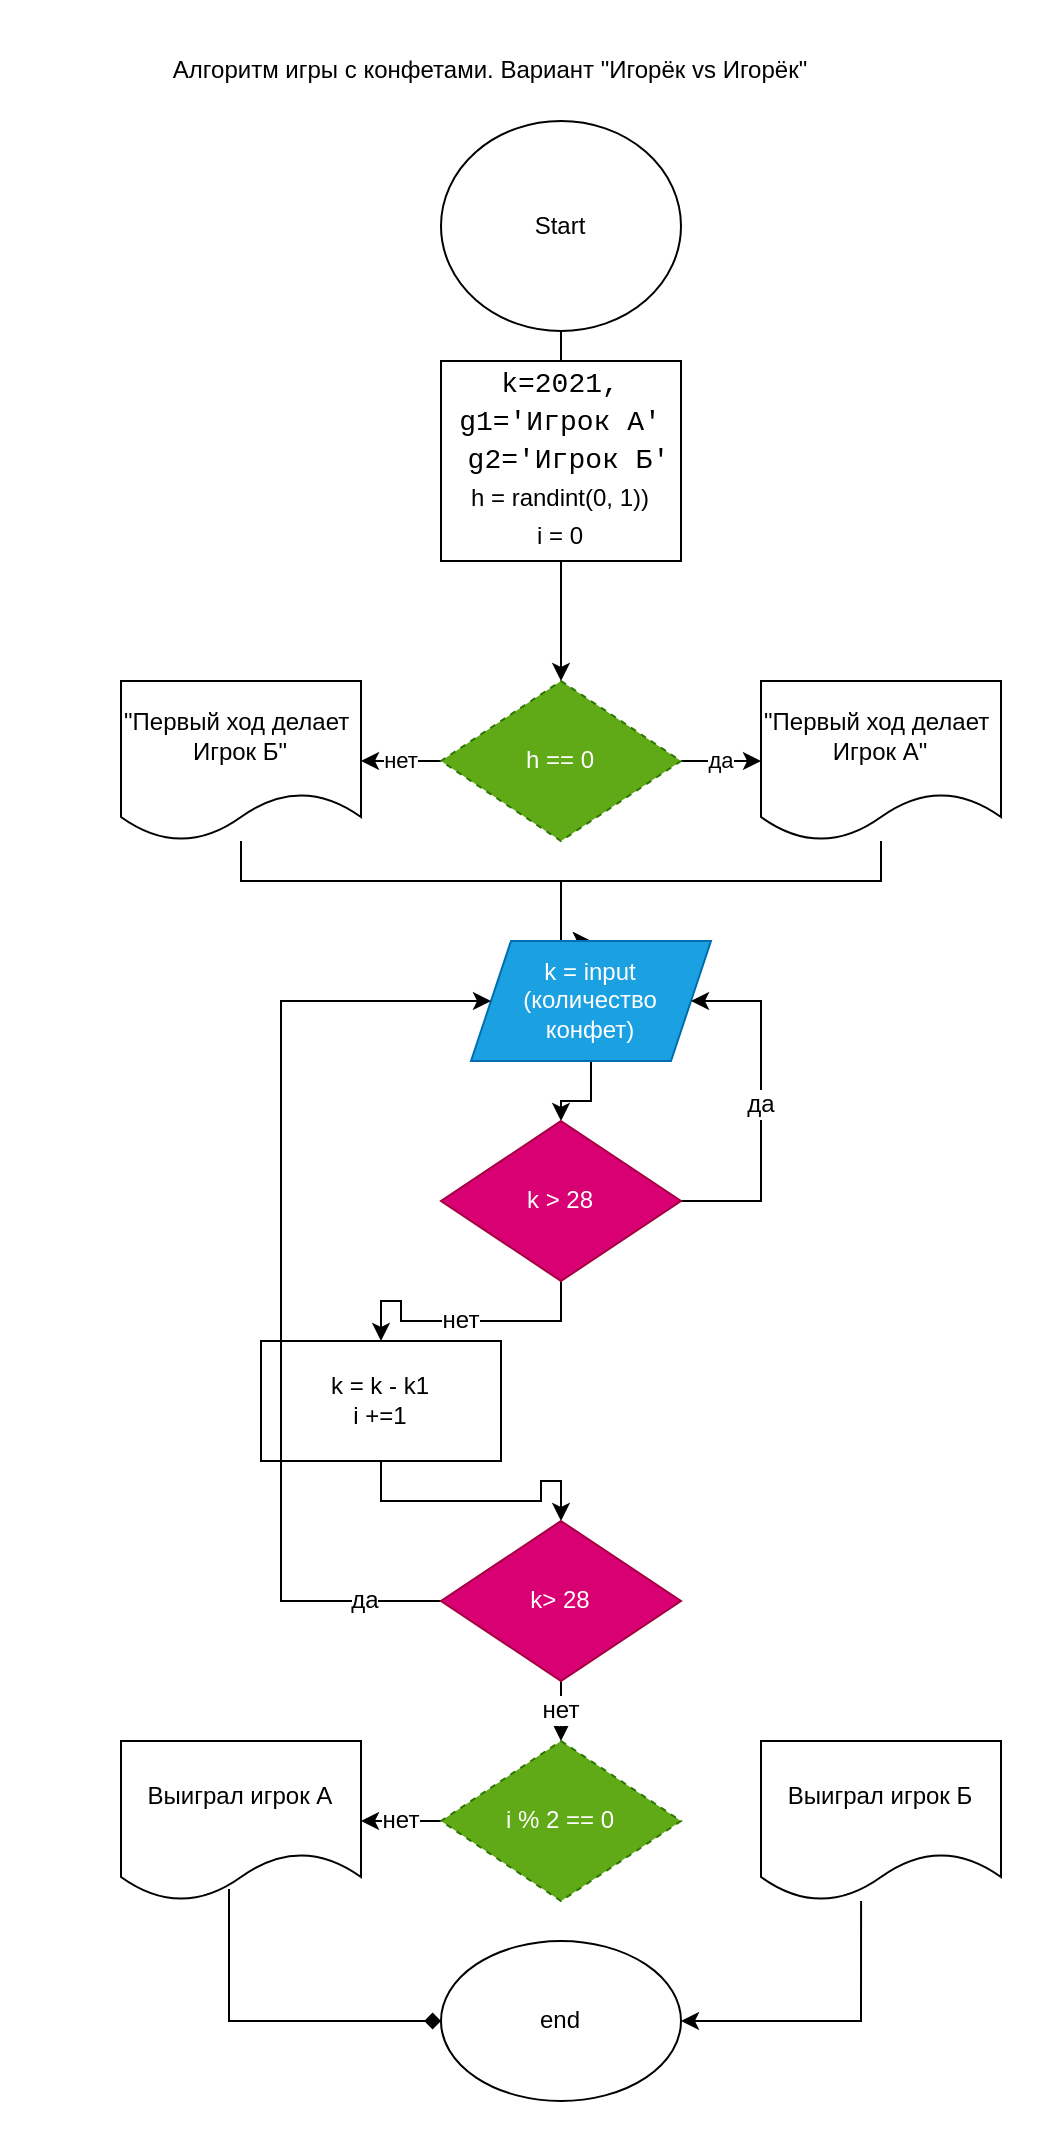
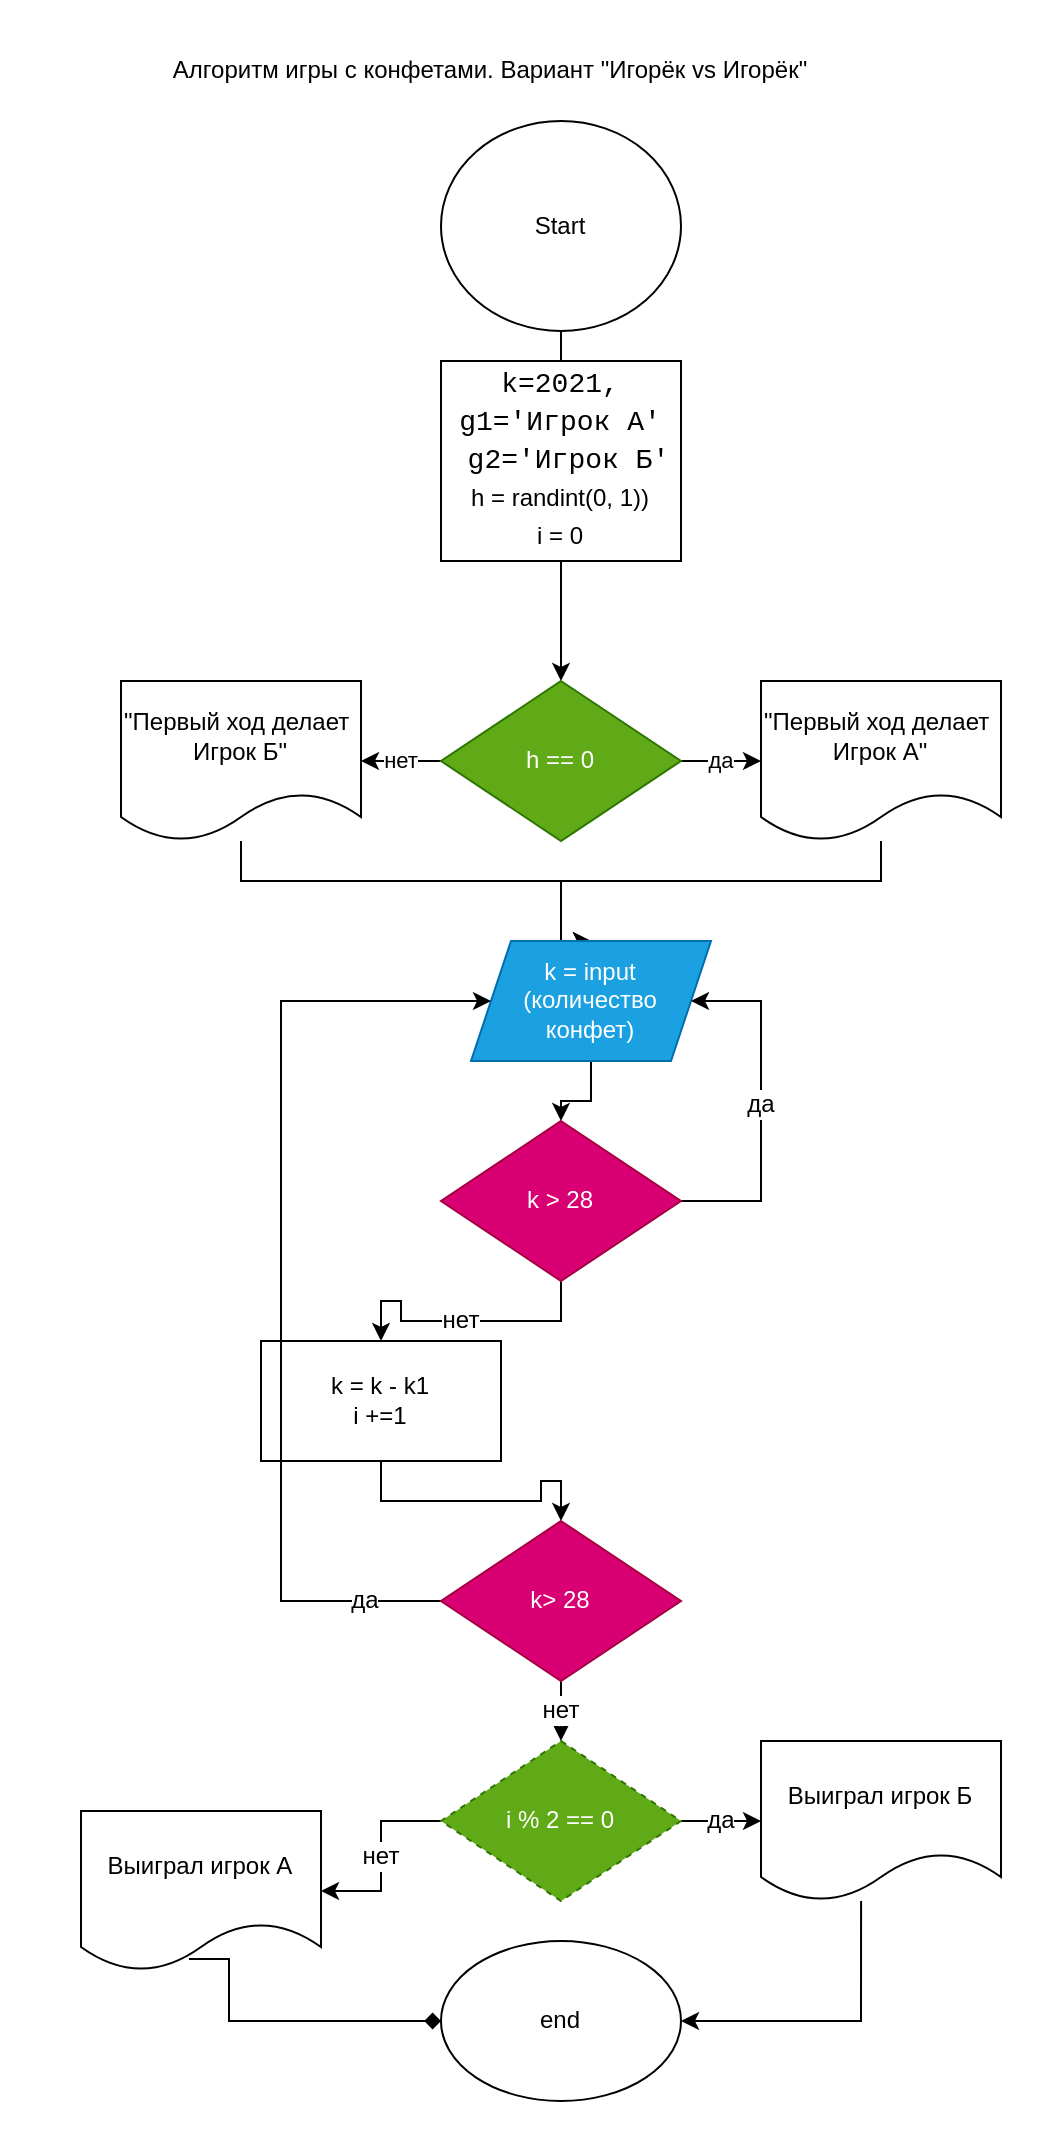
(561, 761) -> (561, 761)
(241, 1821) -> (201, 1891)
none -> (714, 1821)
